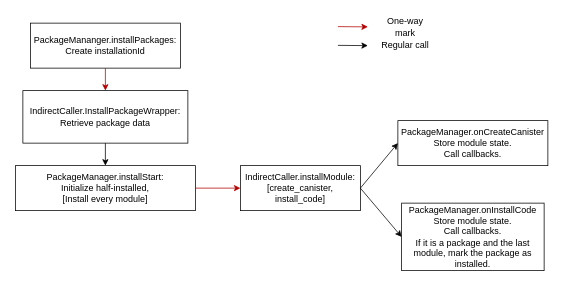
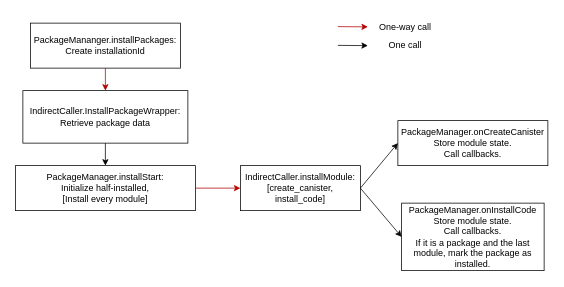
(405, 27) -> (405, 27)
(405, 45) -> (405, 45)
